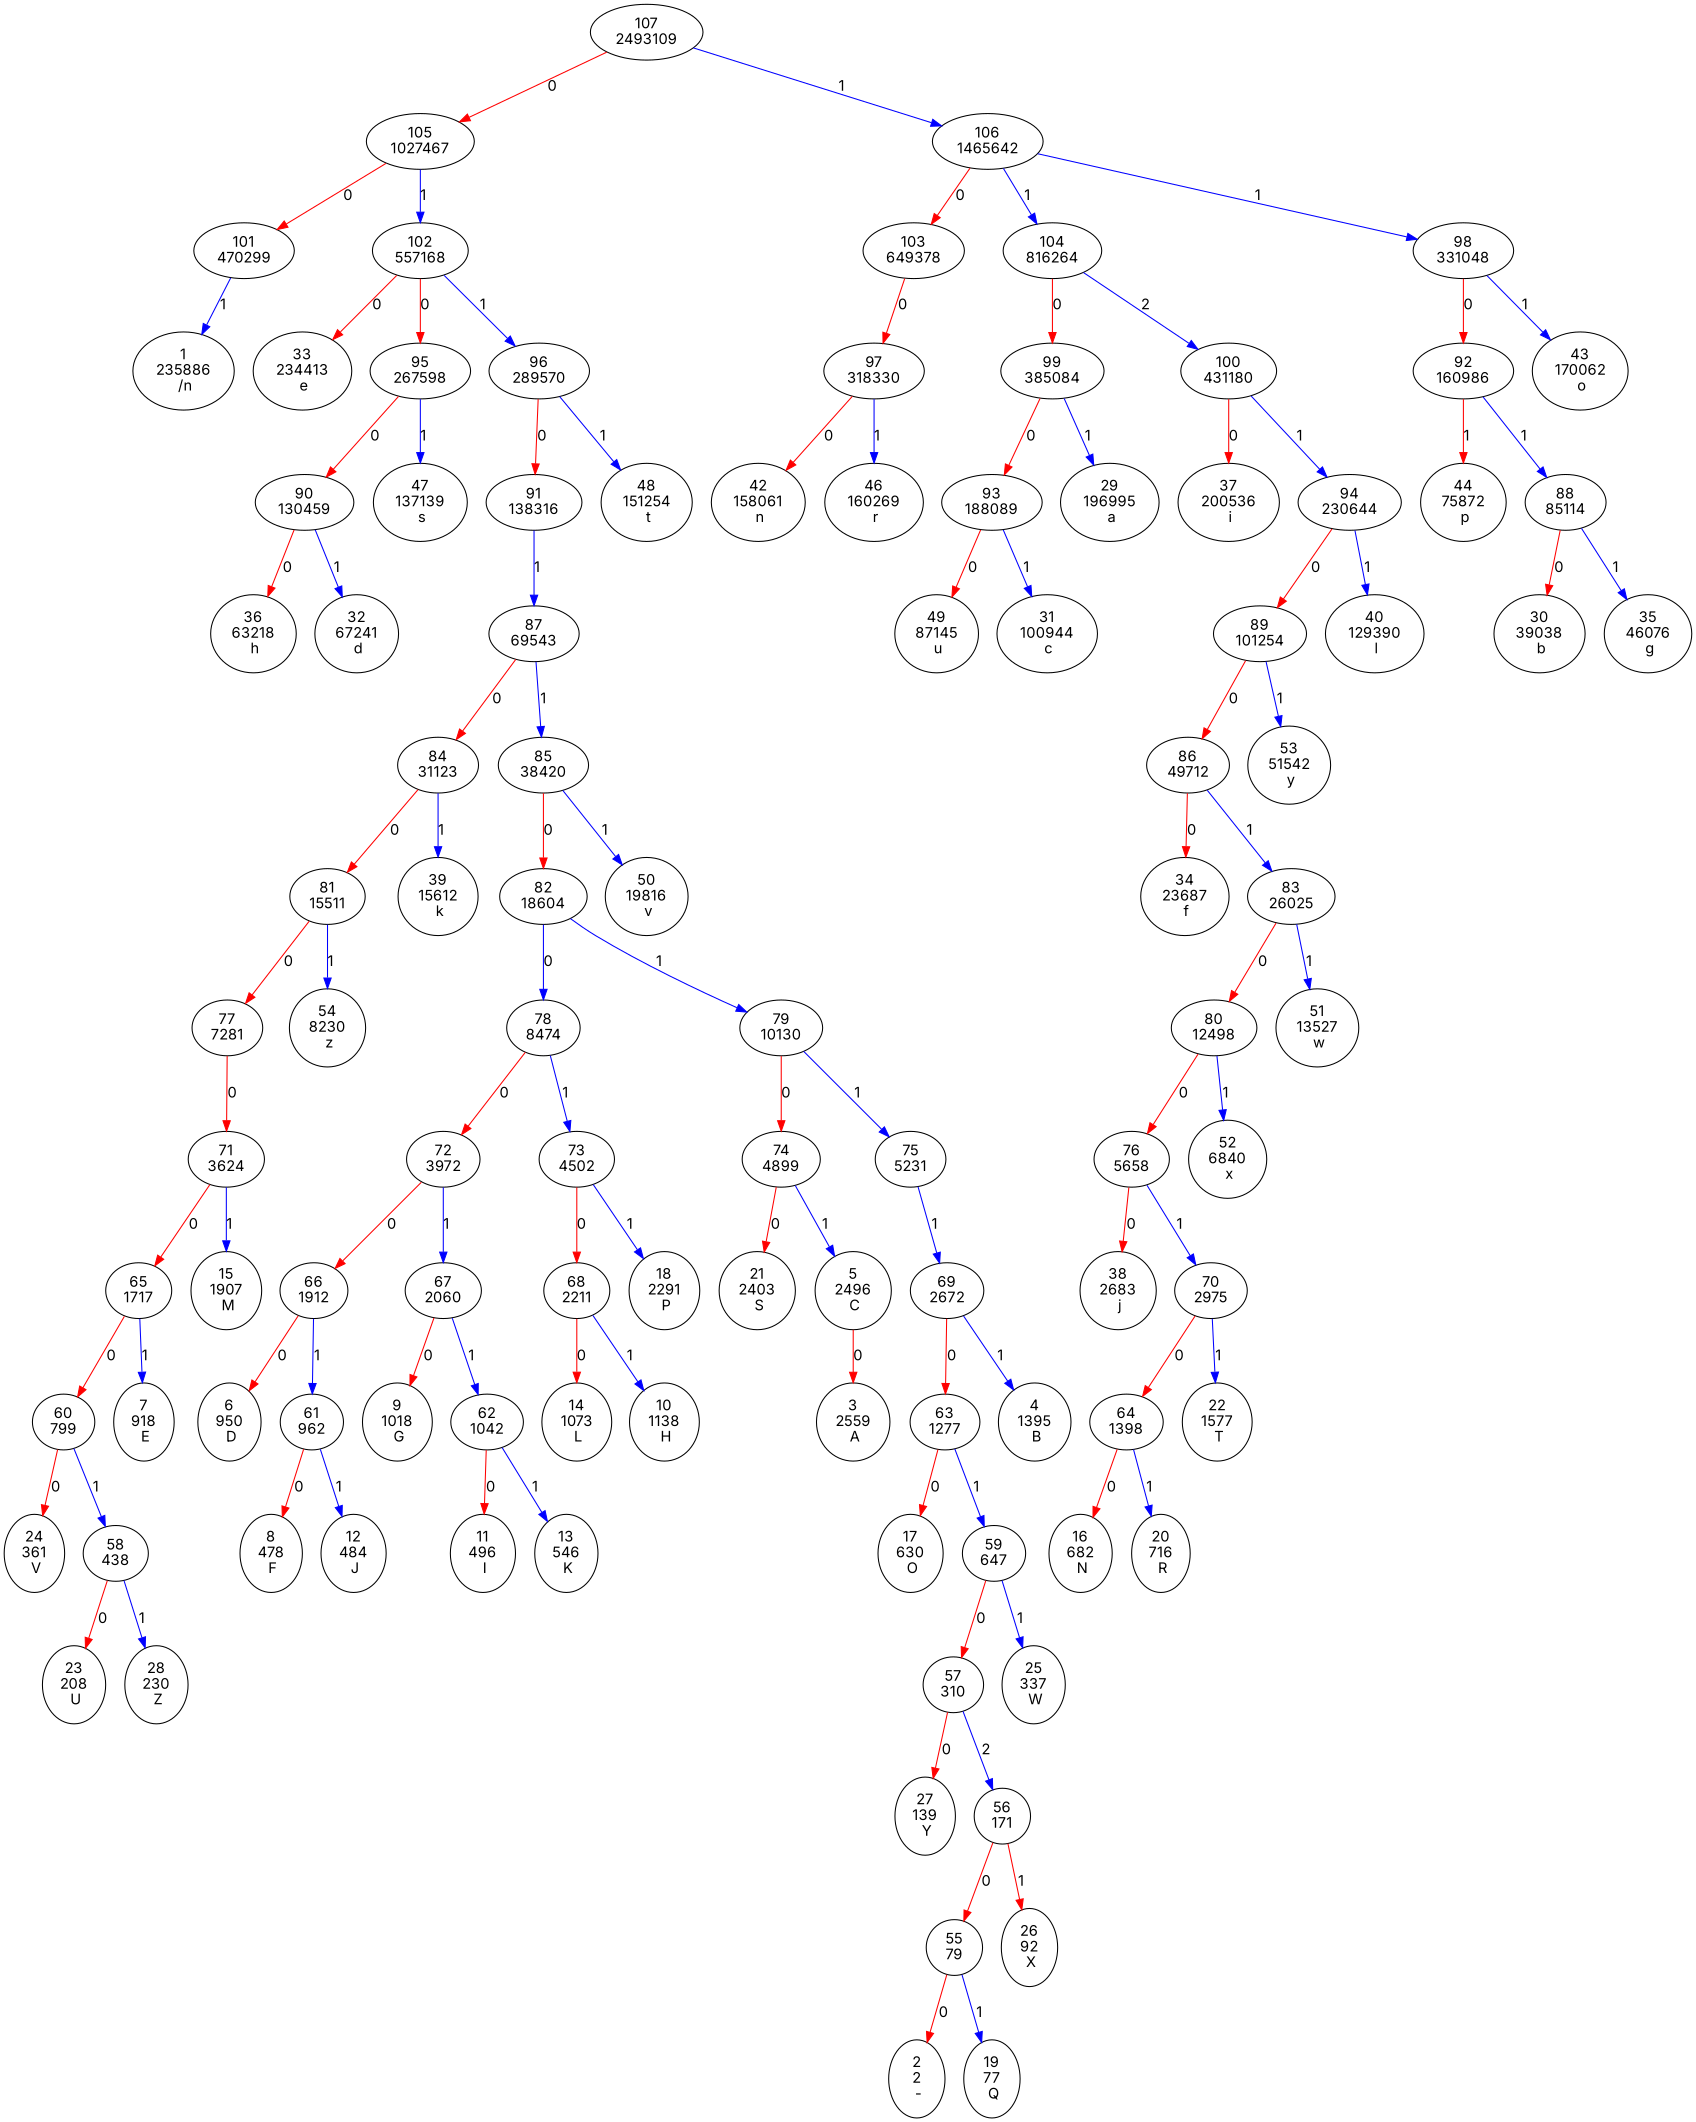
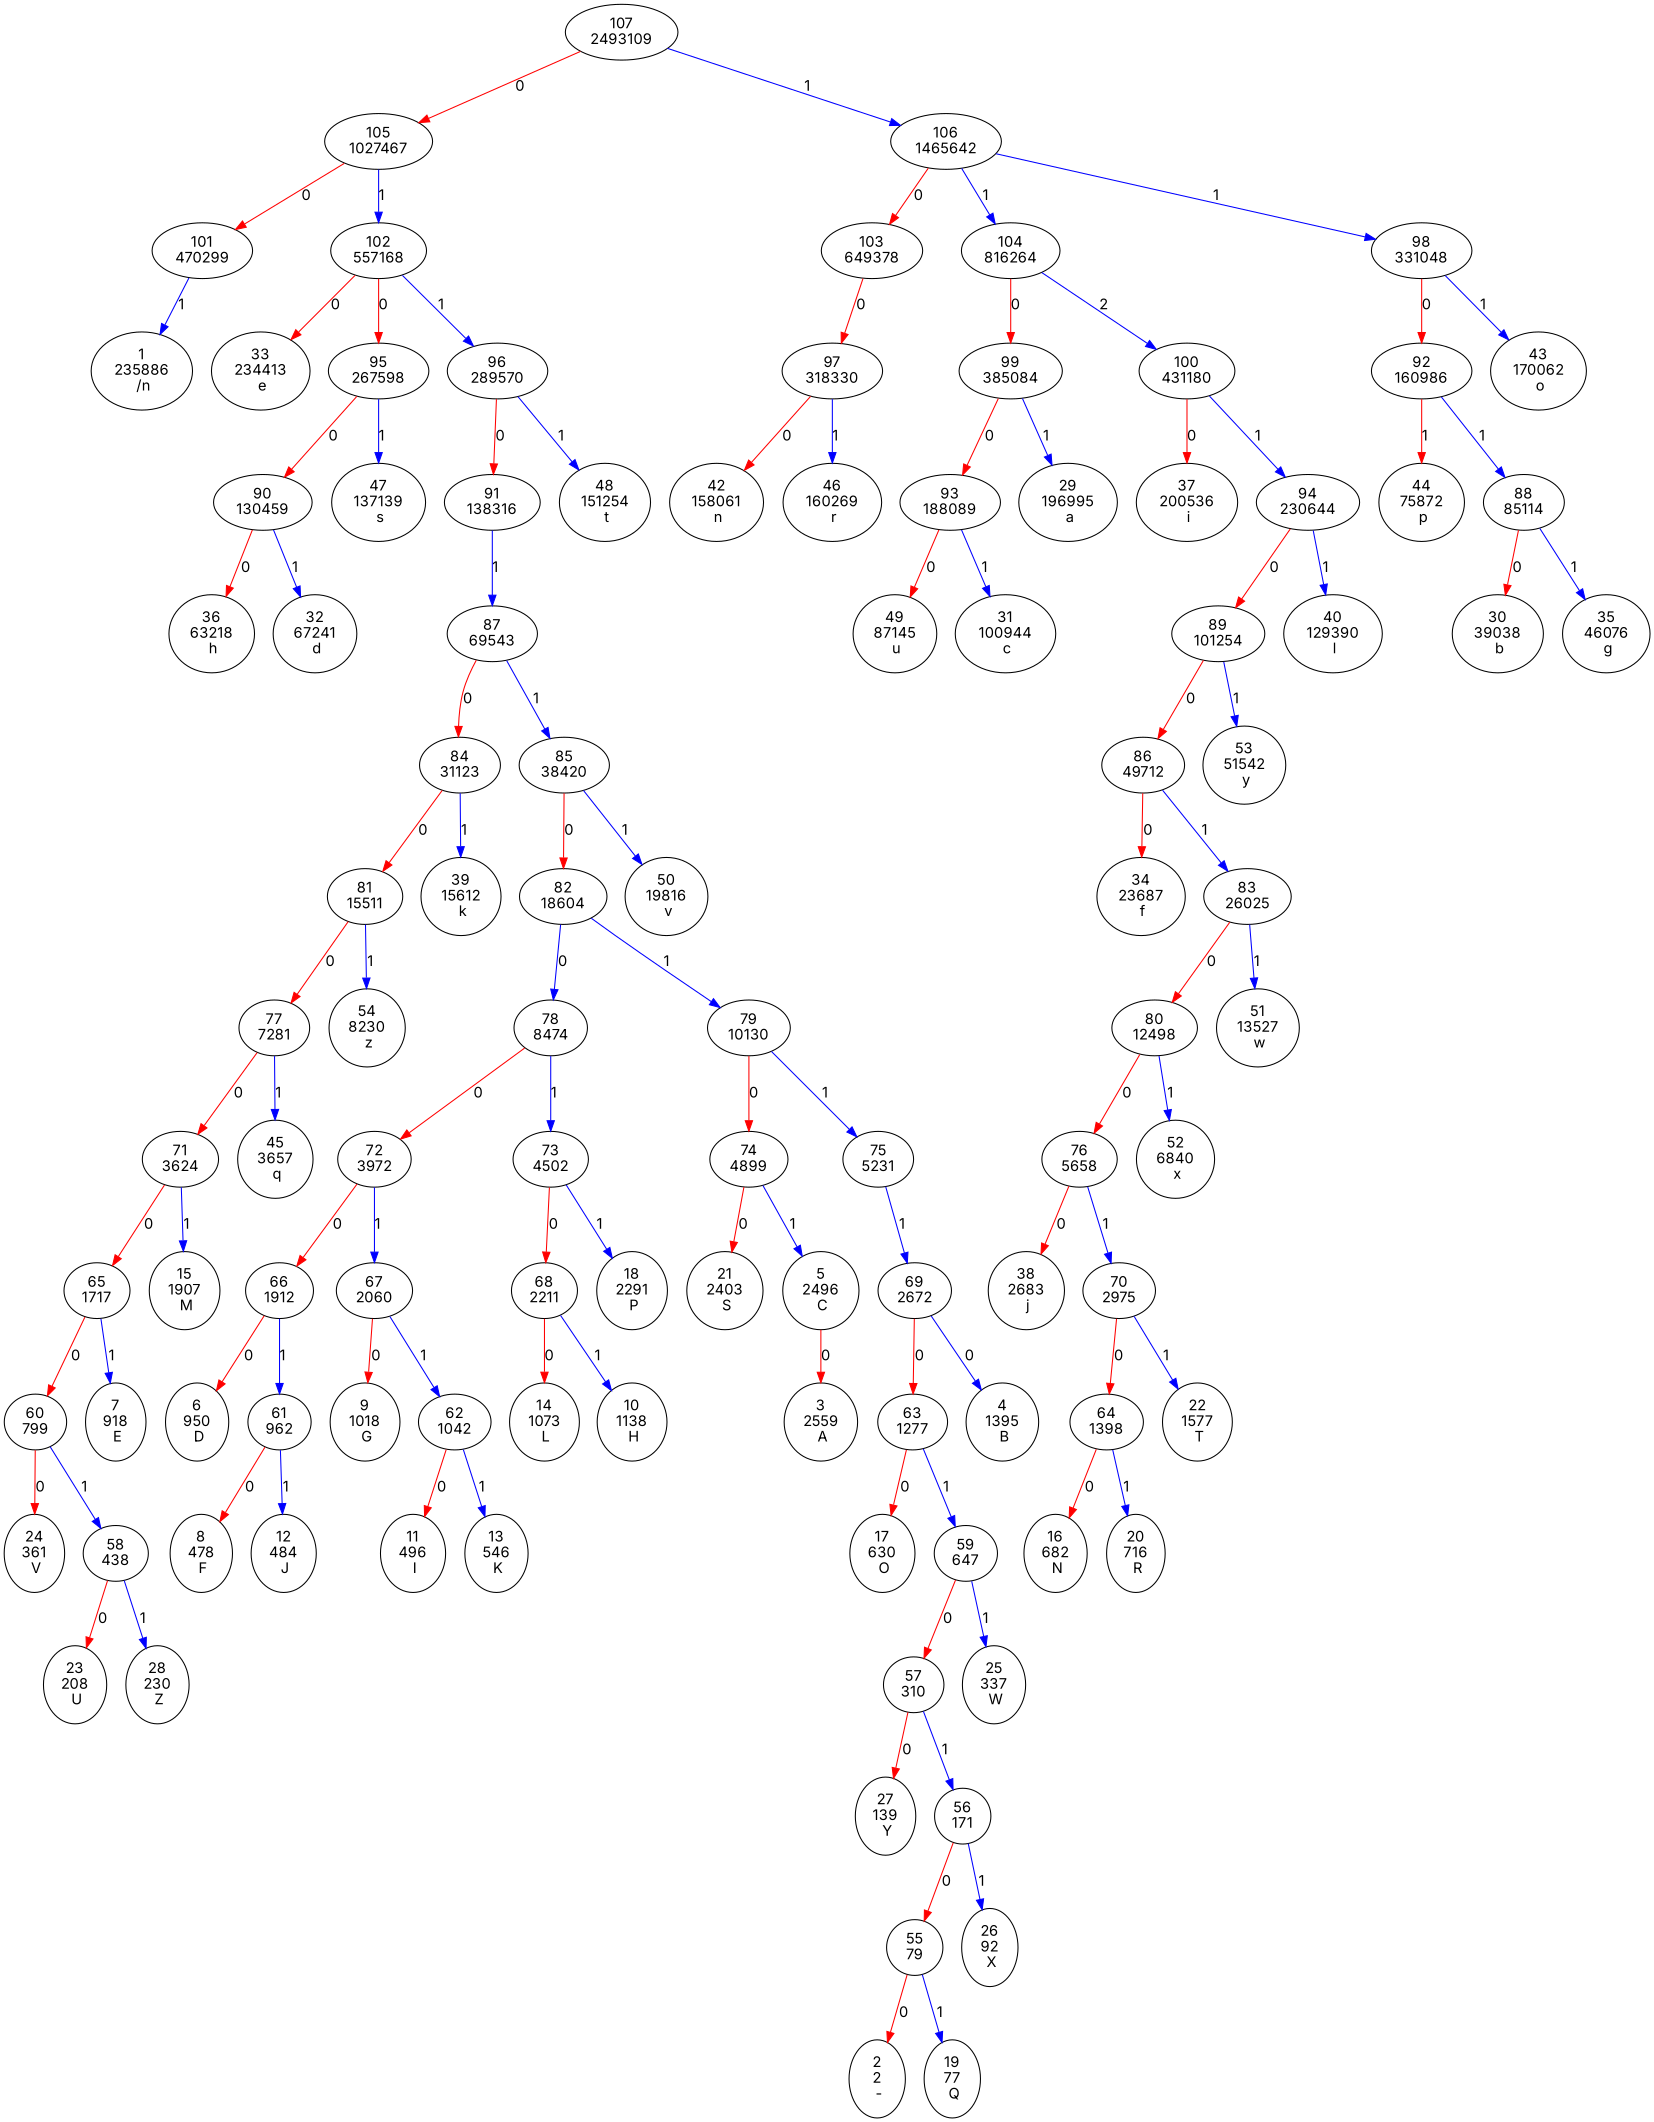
none -> (275, 1159)
(1001, 1356) -> (970, 1356)
(986, 1750) -> (946, 1750)
(1014, 1872) -> (974, 1872)
